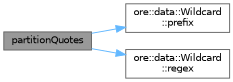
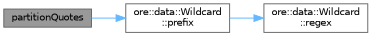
(104, 51) -> (242, 18)
